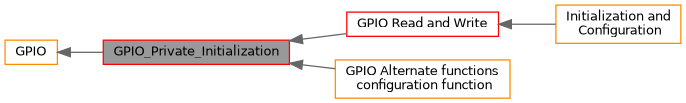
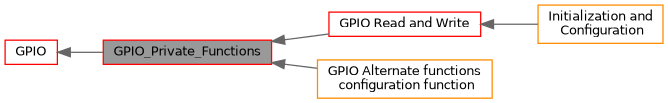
(31, 52) -> (31, 52)
(196, 52) -> (187, 52)
